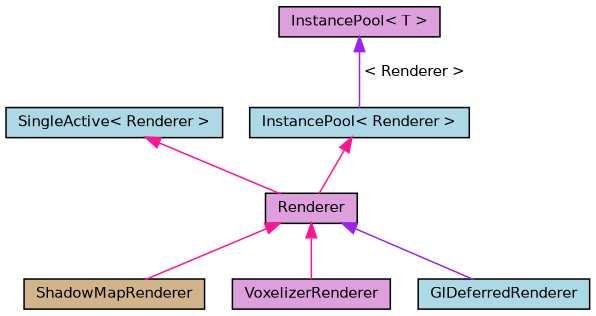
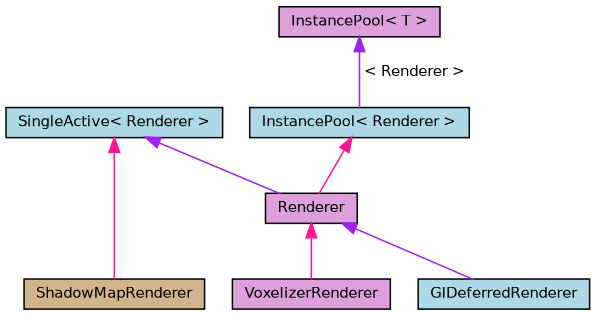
(220, 168) -> (220, 168)
(206, 254) -> (114, 216)
